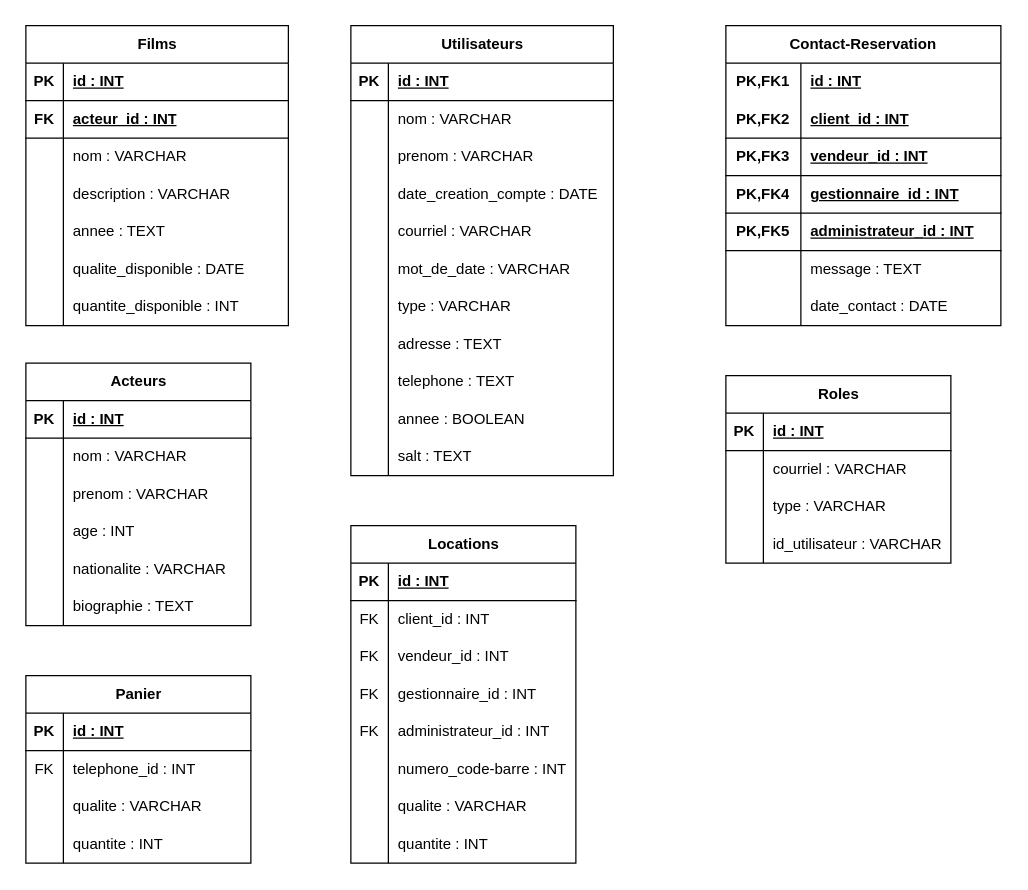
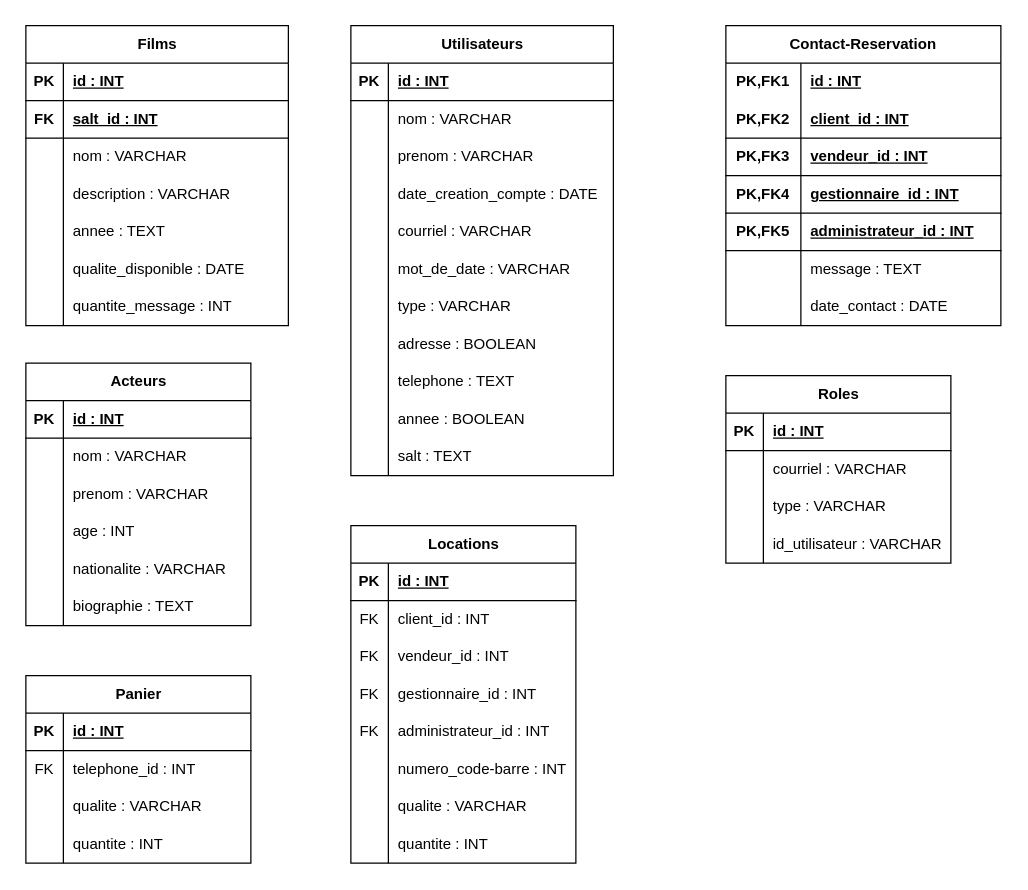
(128, 119) -> (118, 119)
(164, 307) -> (158, 307)
(451, 344) -> (464, 344)
